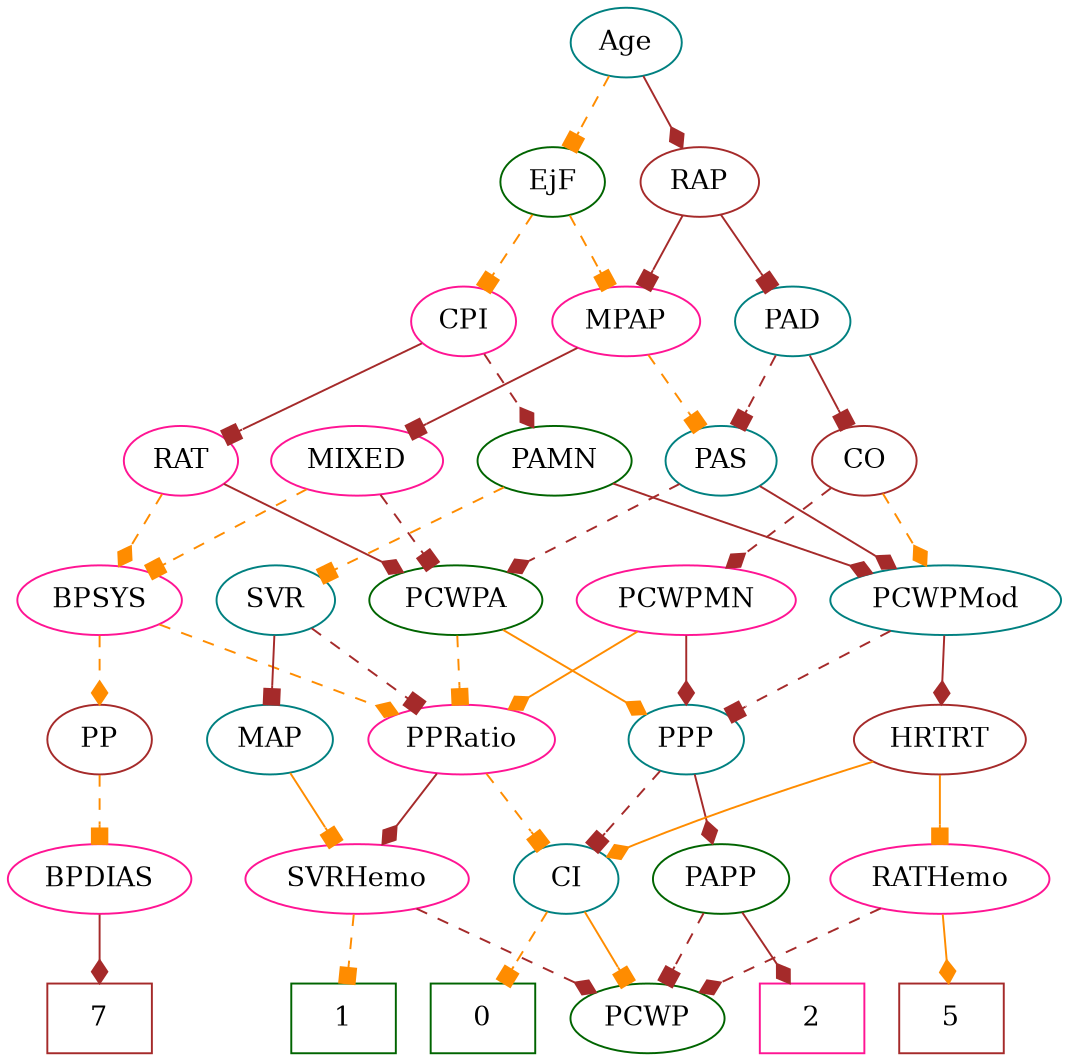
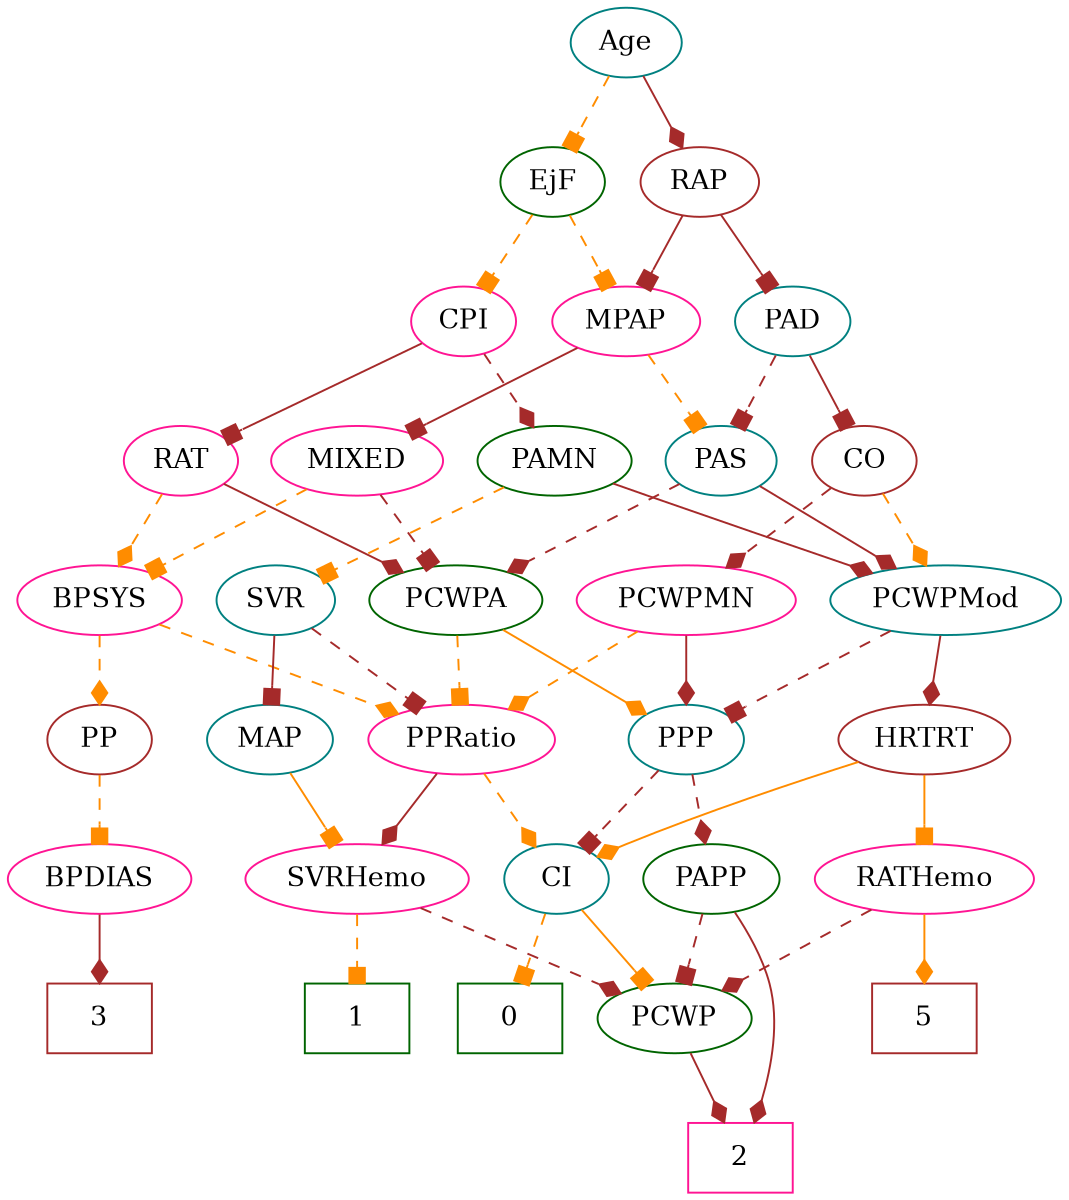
(586, 663) -> (586, 663)
(701, 798) -> (697, 798)
(509, 802) -> (503, 801)
(100, 1018) -> (100, 1018)
none -> (702, 1077)
